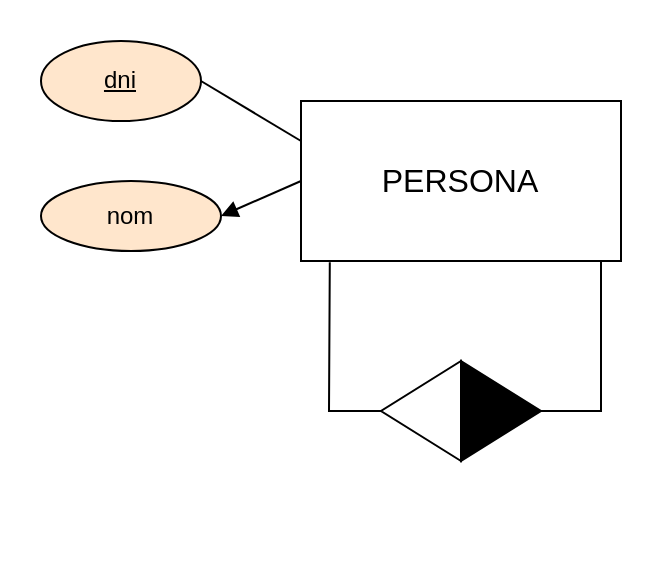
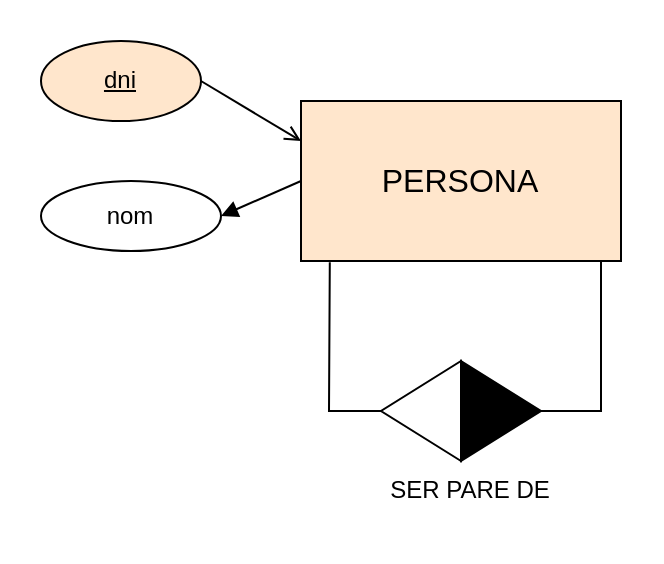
(295, 137) -> (295, 137)
(461, 181) -> (461, 181)
(131, 216) -> (131, 216)
none -> (471, 491)
